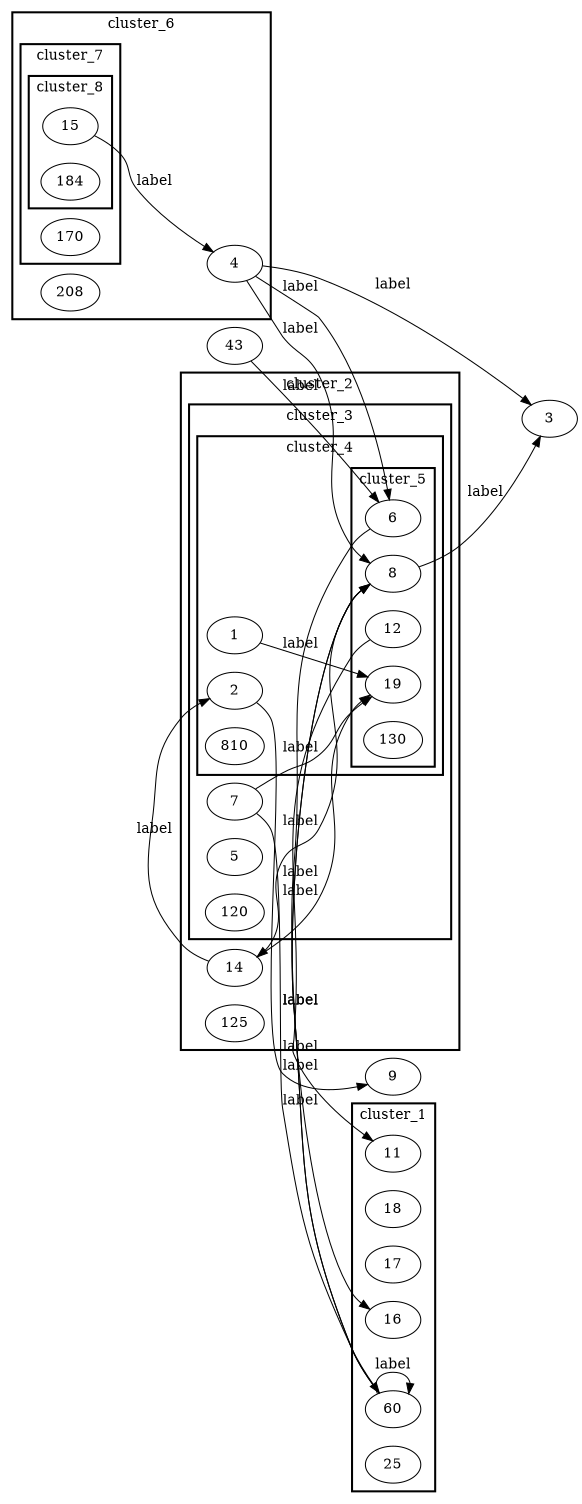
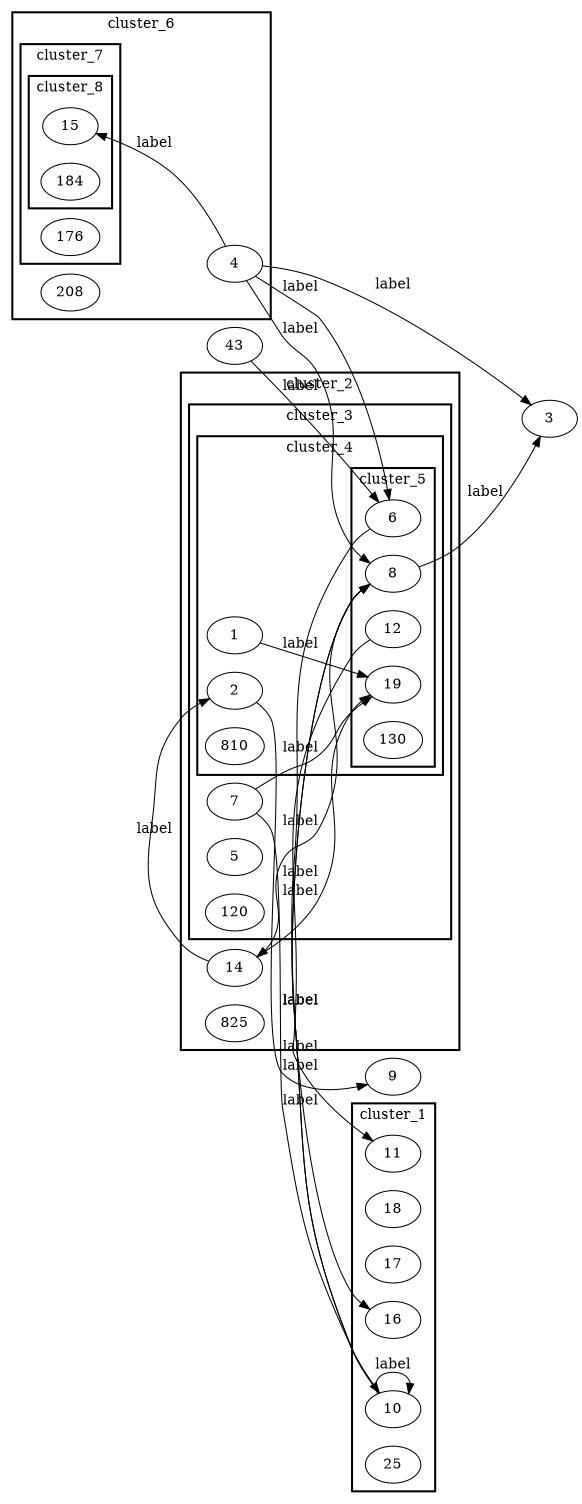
(143, 196) -> (178, 178)
(70, 237) -> (70, 237)
(235, 1023) -> (235, 1023)
(393, 1409) -> (393, 1409)
